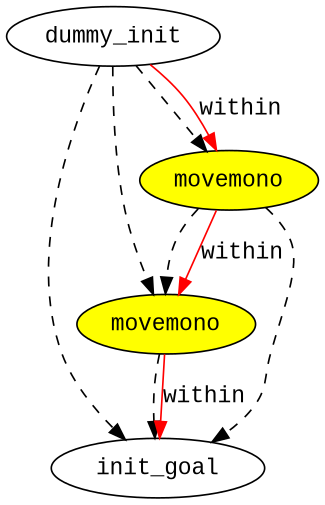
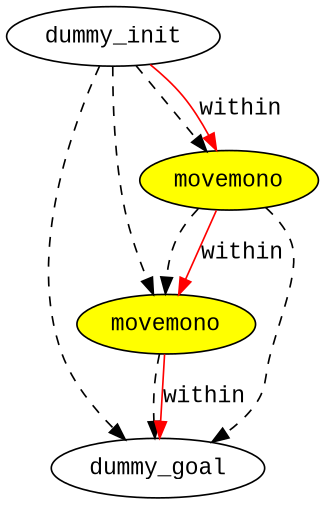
(158, 468) -> (158, 468)
